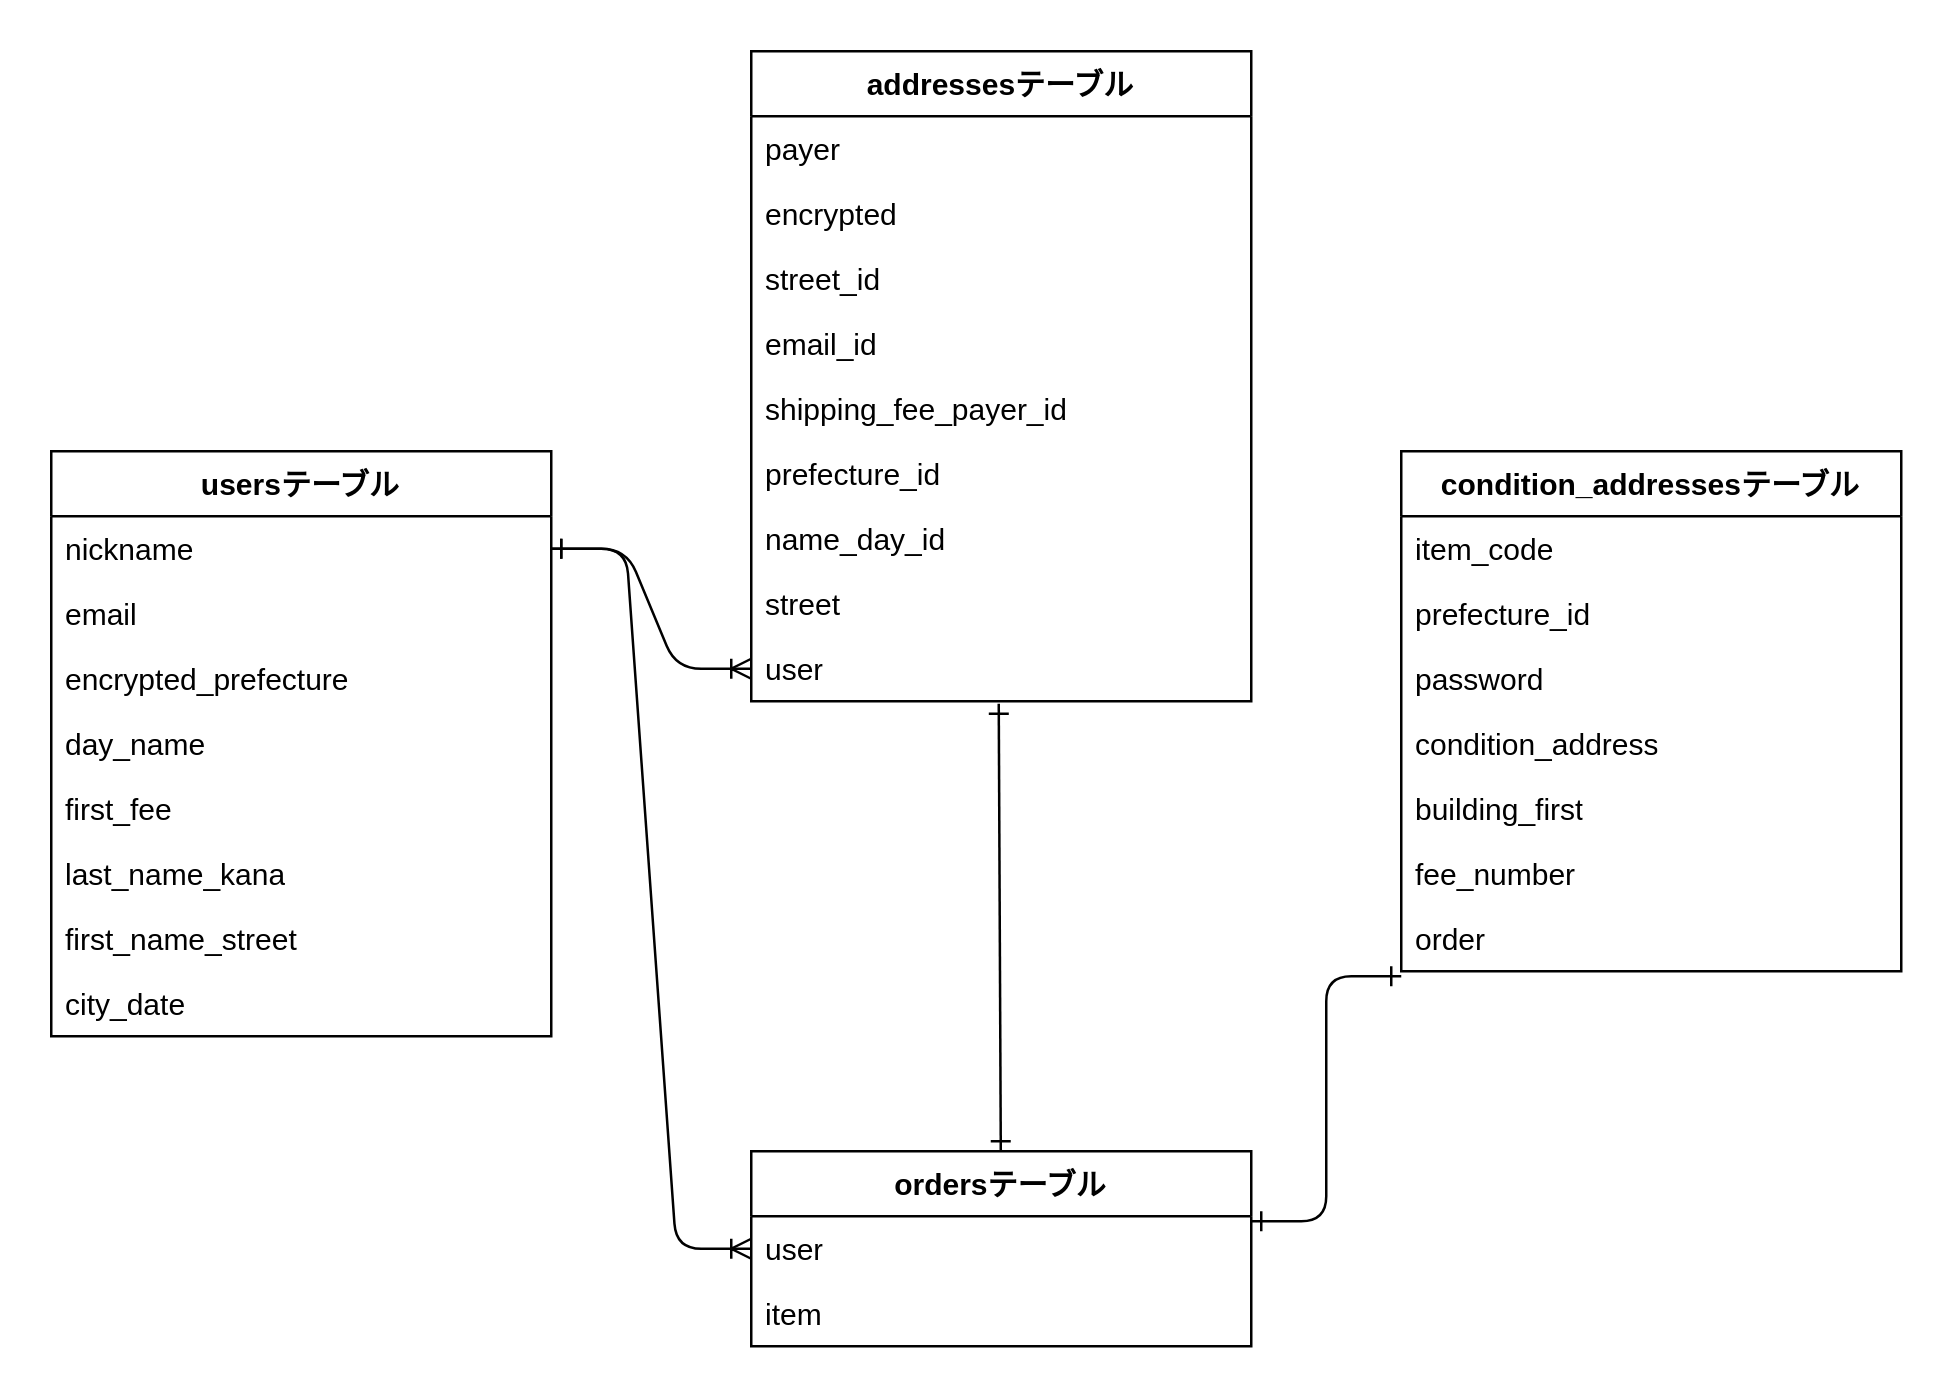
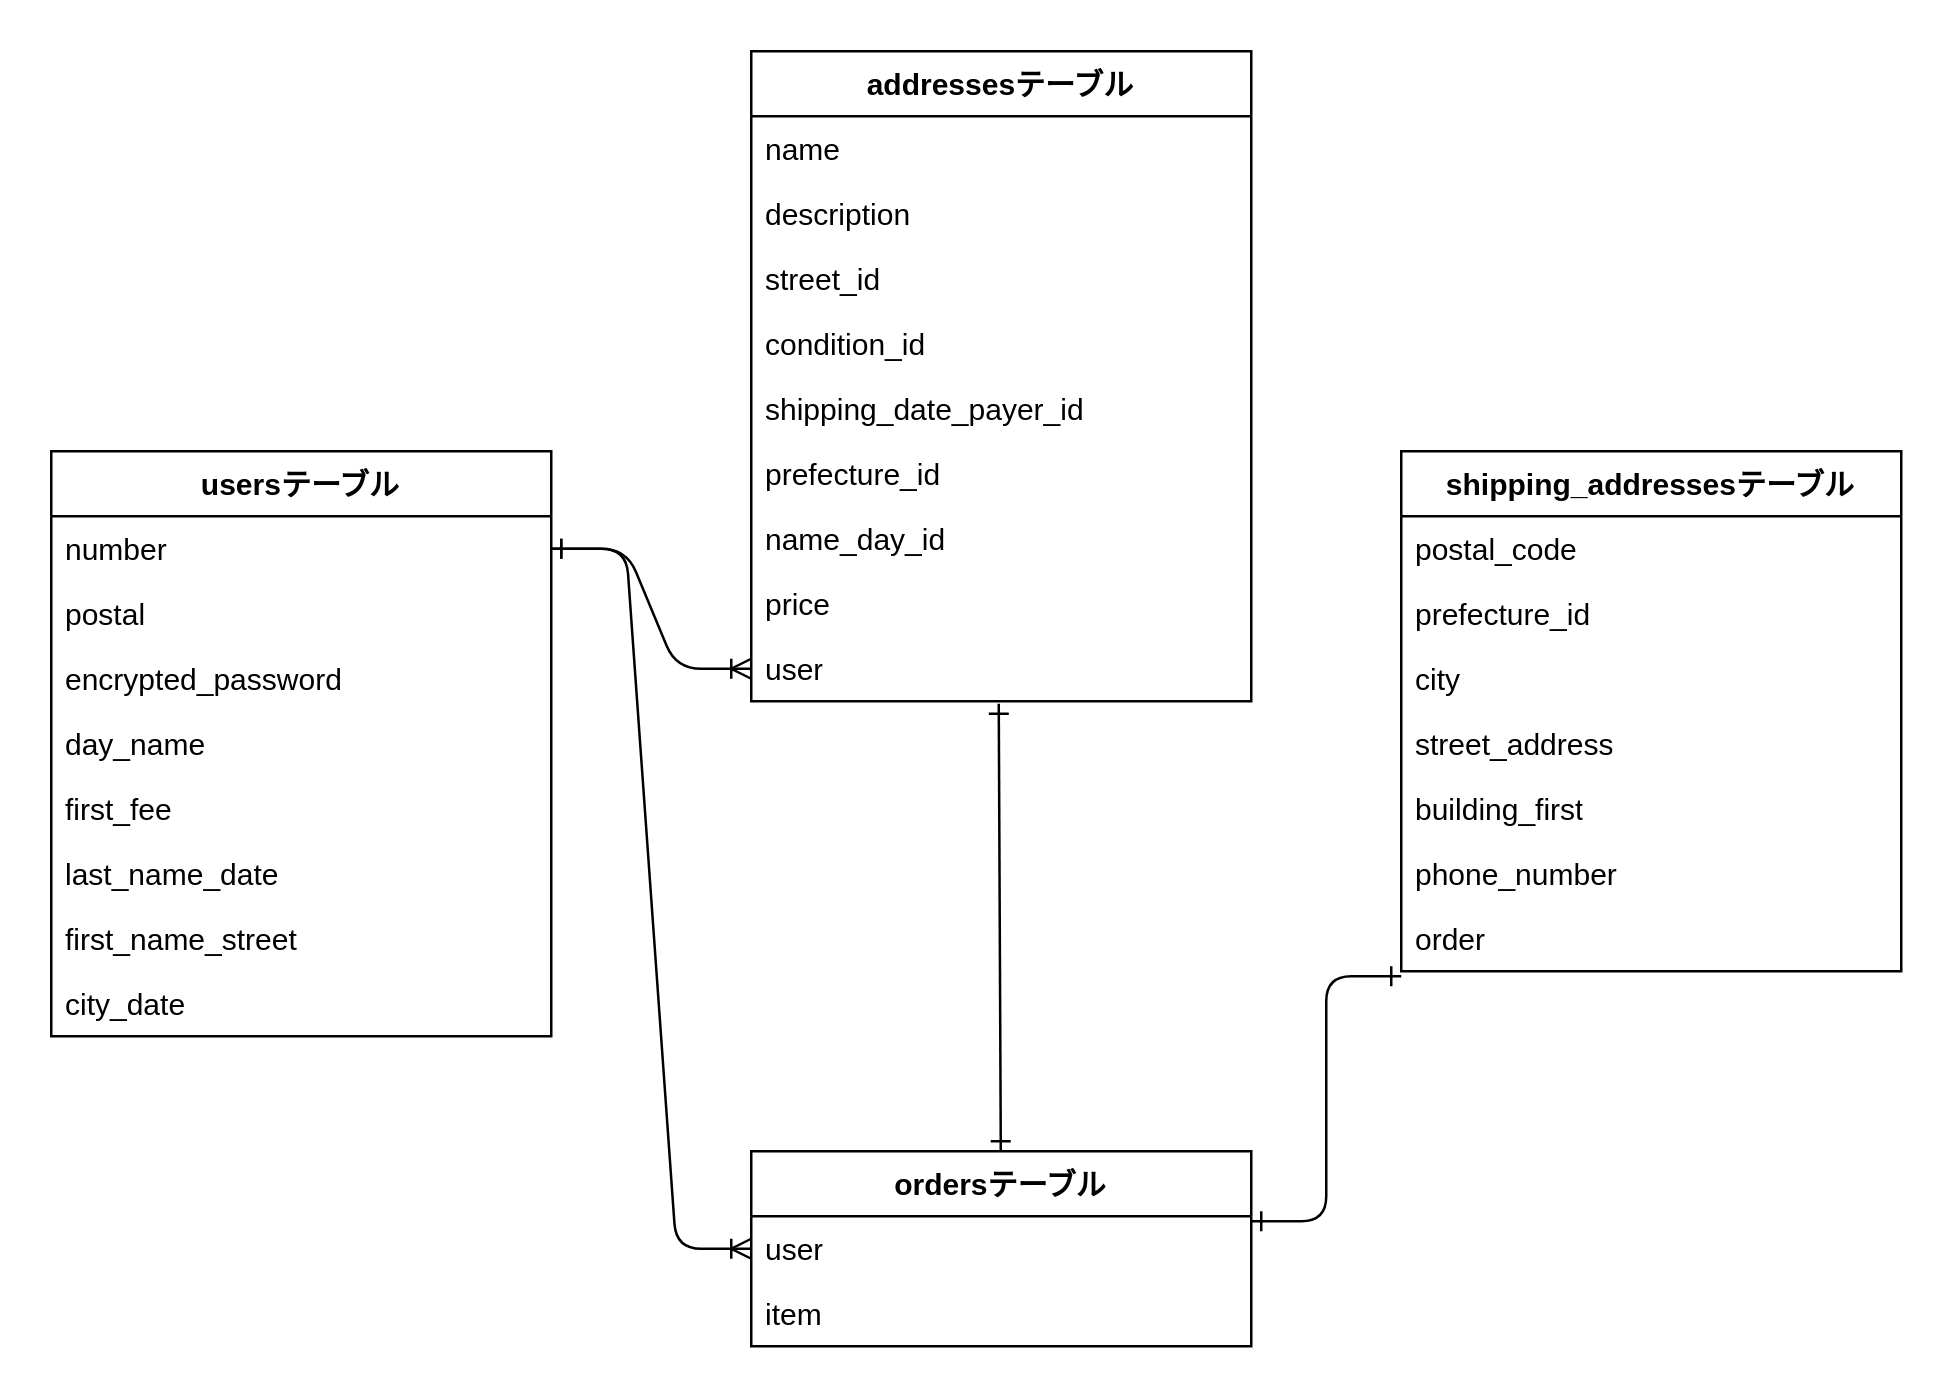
(808, 152) -> (800, 152)
(842, 217) -> (851, 217)
(822, 347) -> (855, 347)
(931, 412) -> (939, 412)
(1651, 487) -> (1651, 487)
(130, 552) -> (117, 552)
(1488, 552) -> (1505, 552)
(817, 607) -> (804, 607)
(100, 617) -> (113, 617)
(234, 682) -> (217, 682)
(1483, 682) -> (1446, 682)
(1551, 747) -> (1534, 747)
(180, 877) -> (180, 877)
(1500, 877) -> (1517, 877)
